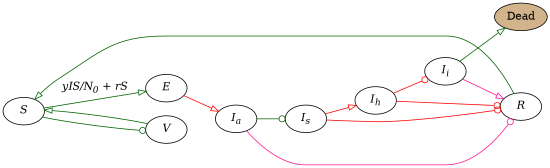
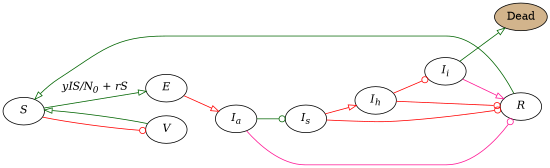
(91, 125) -> (91, 125)
